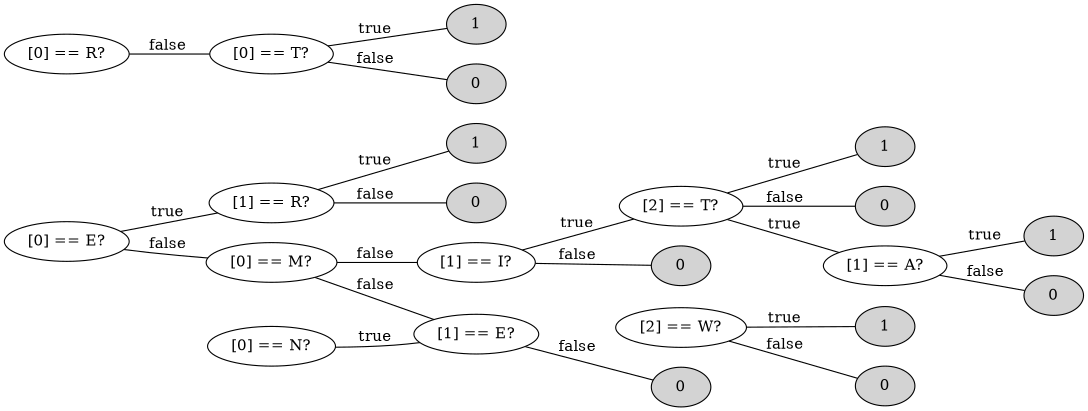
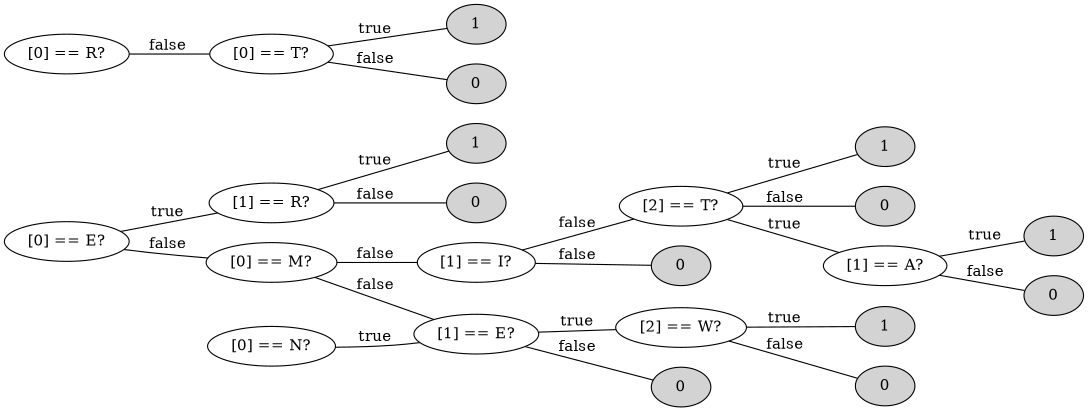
(577, 223) -> (577, 223)
none -> (577, 331)
